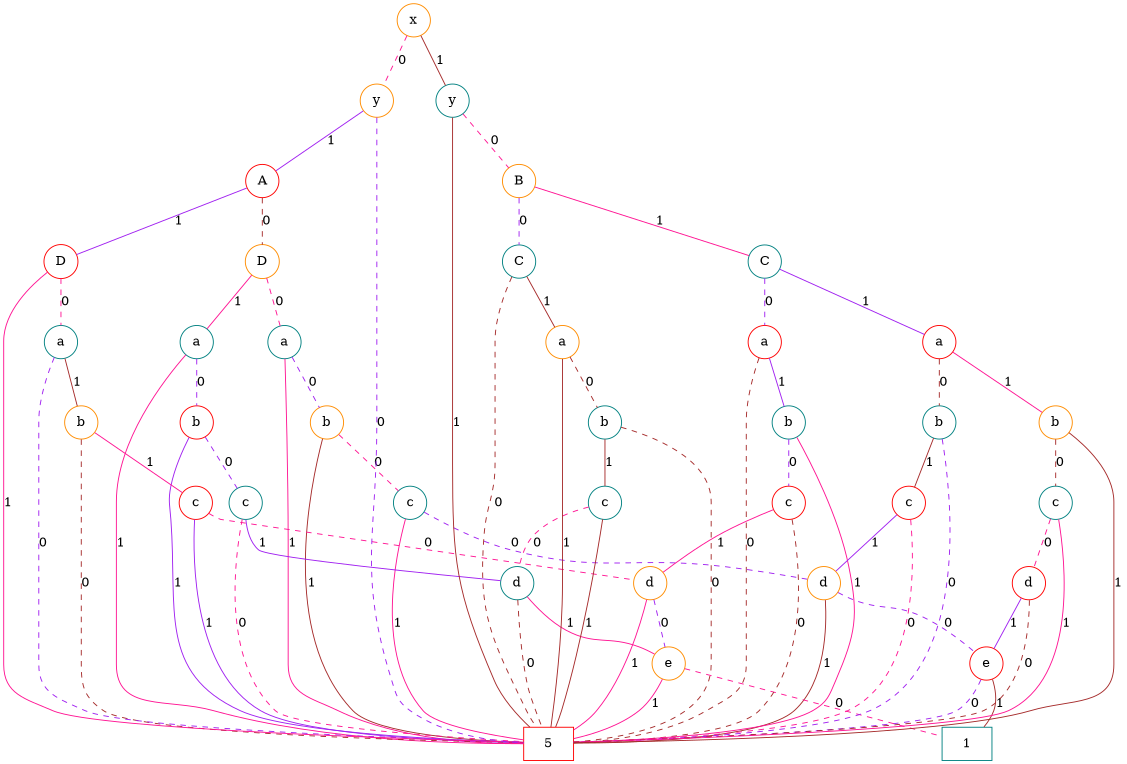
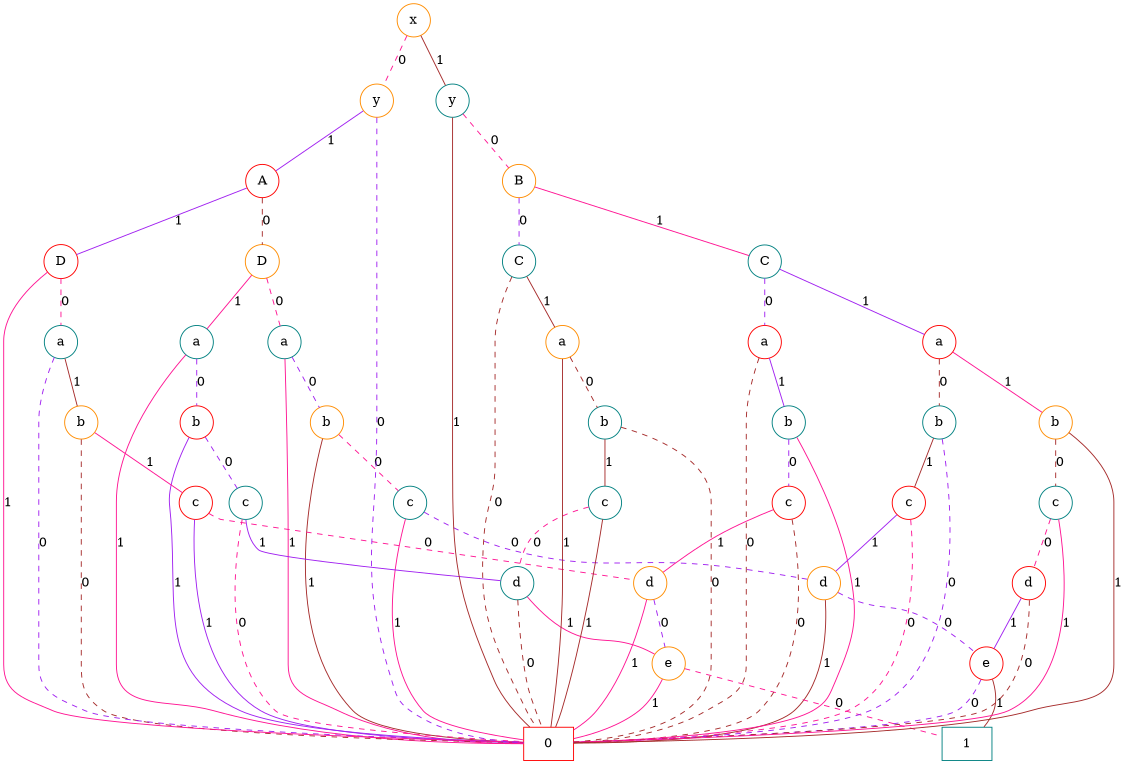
(549, 744) -> (549, 744)
